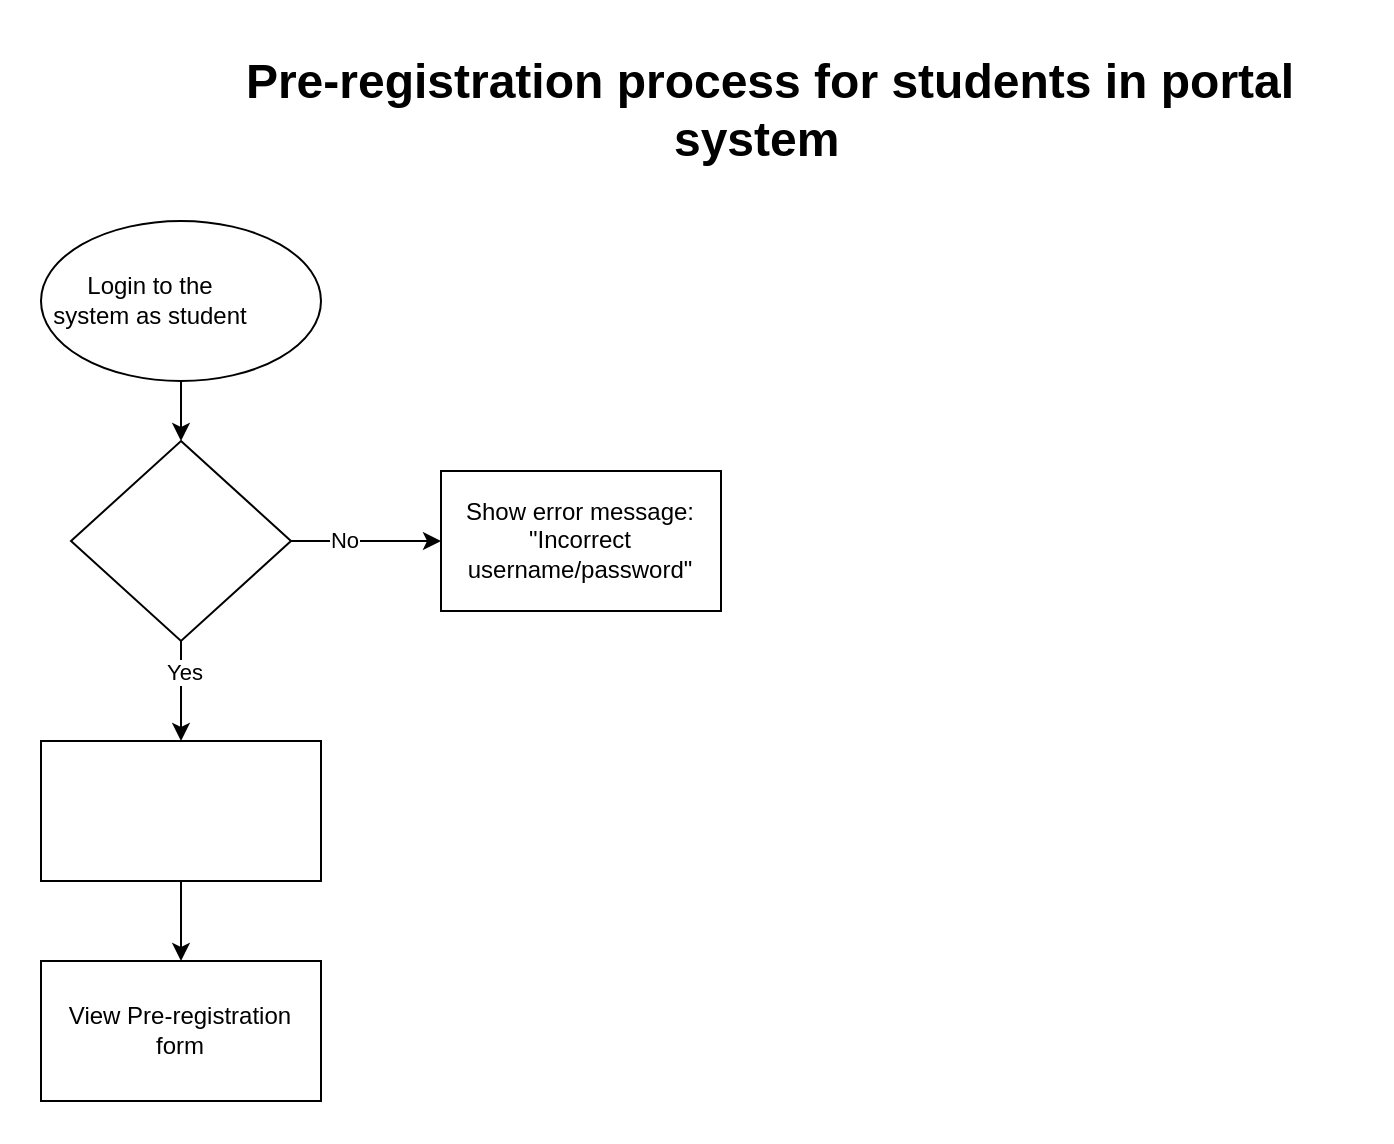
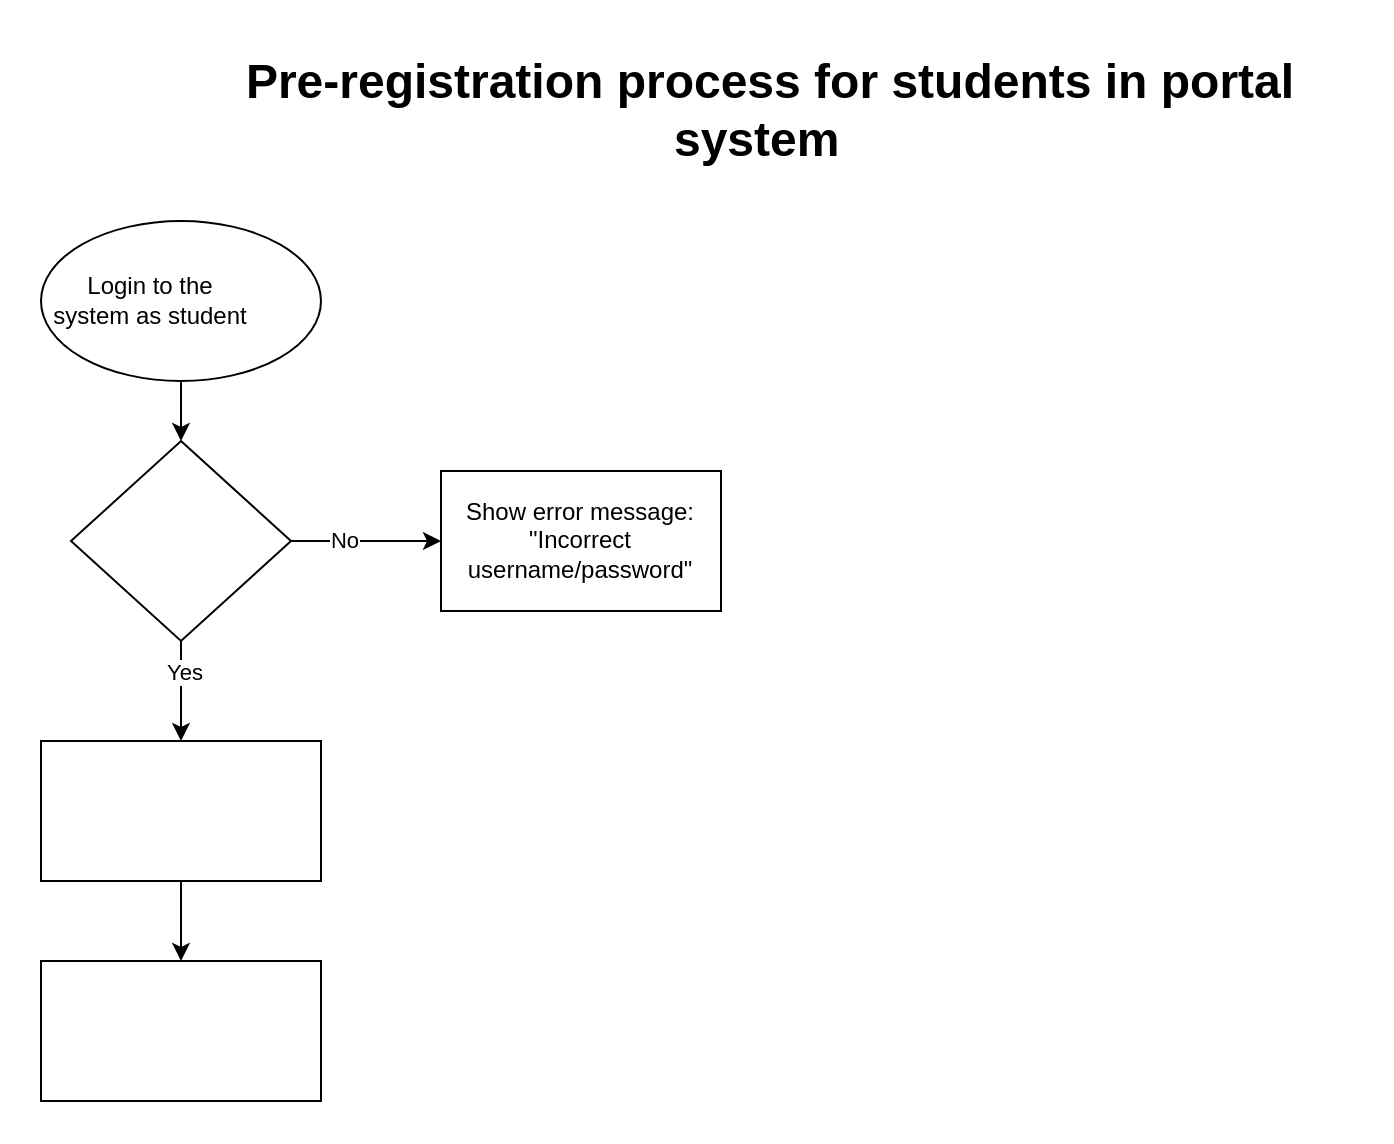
(181, 1031) -> none
